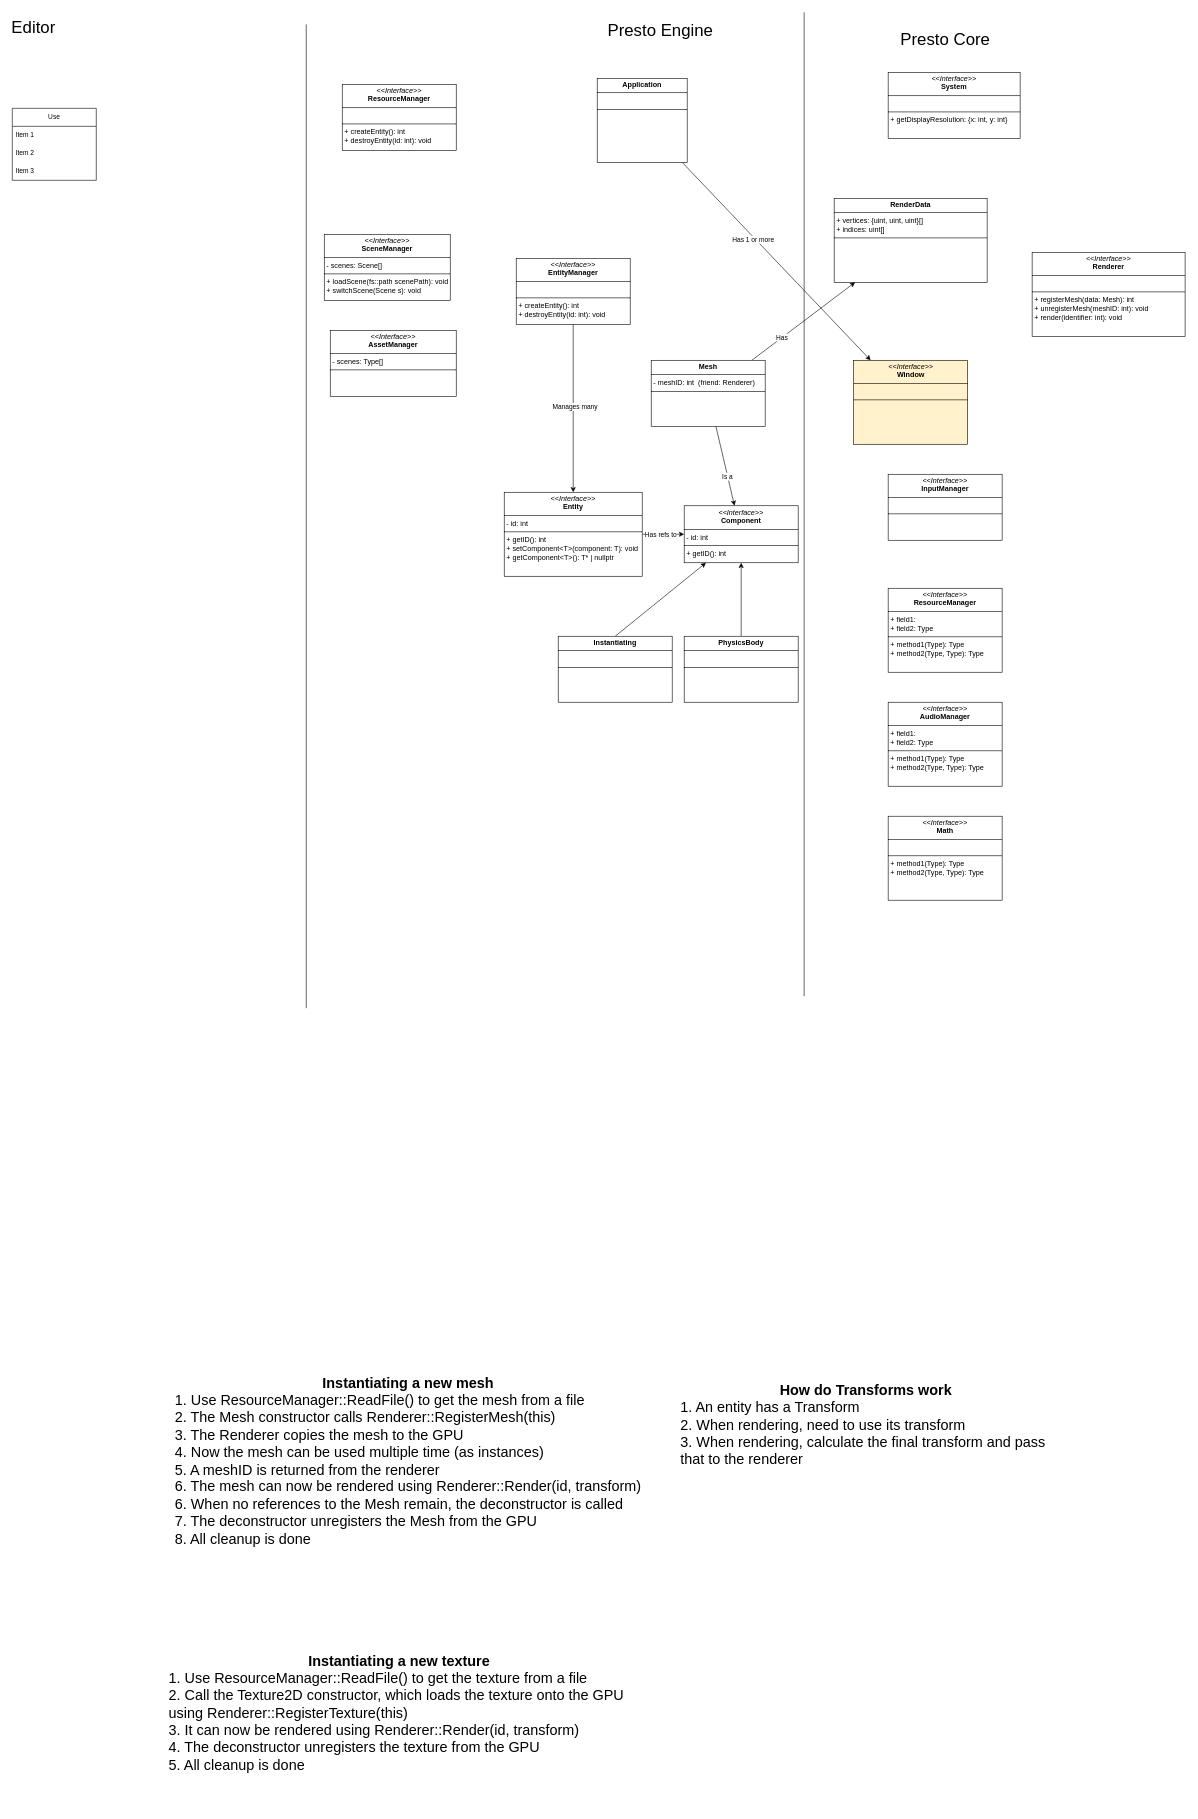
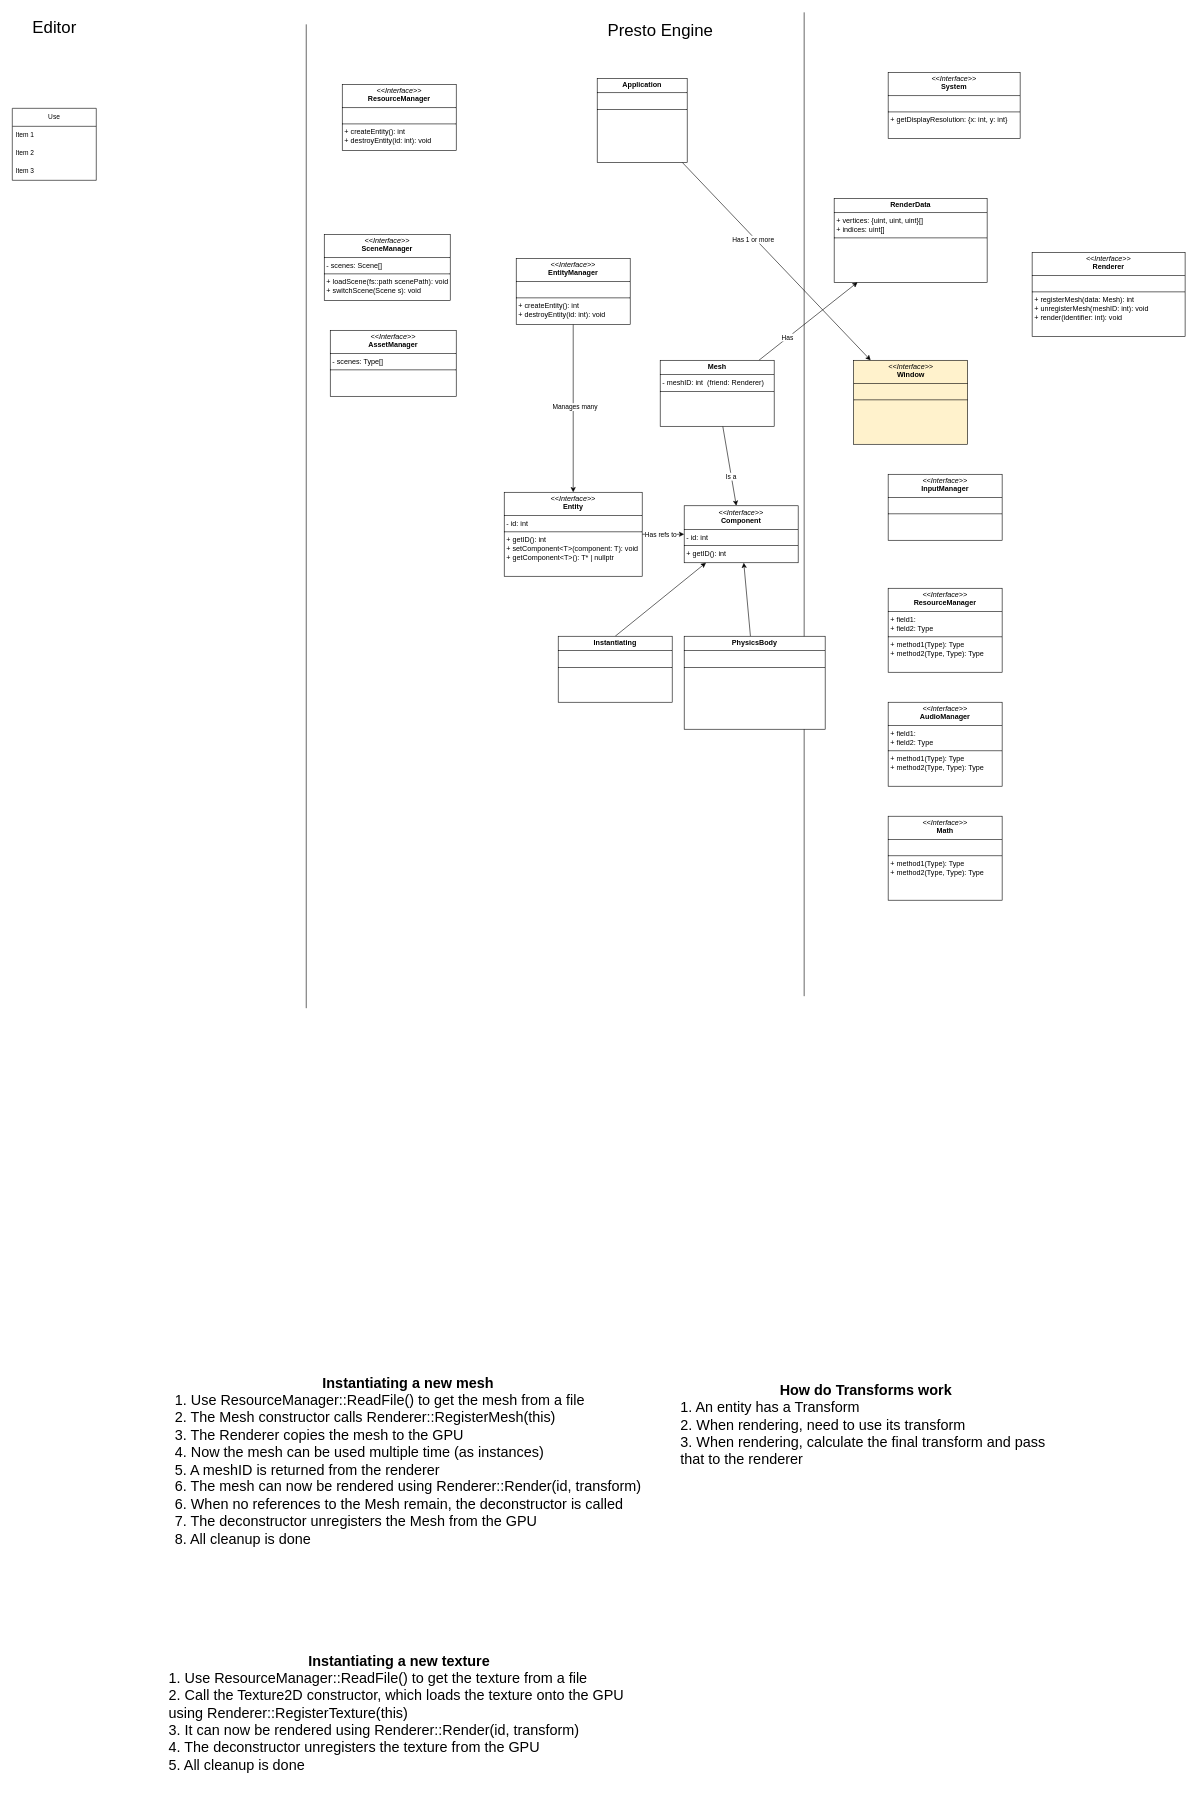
(33, 27) -> (54, 27)
(945, 39) -> none
(708, 393) -> (717, 393)
(741, 669) -> (755, 683)
